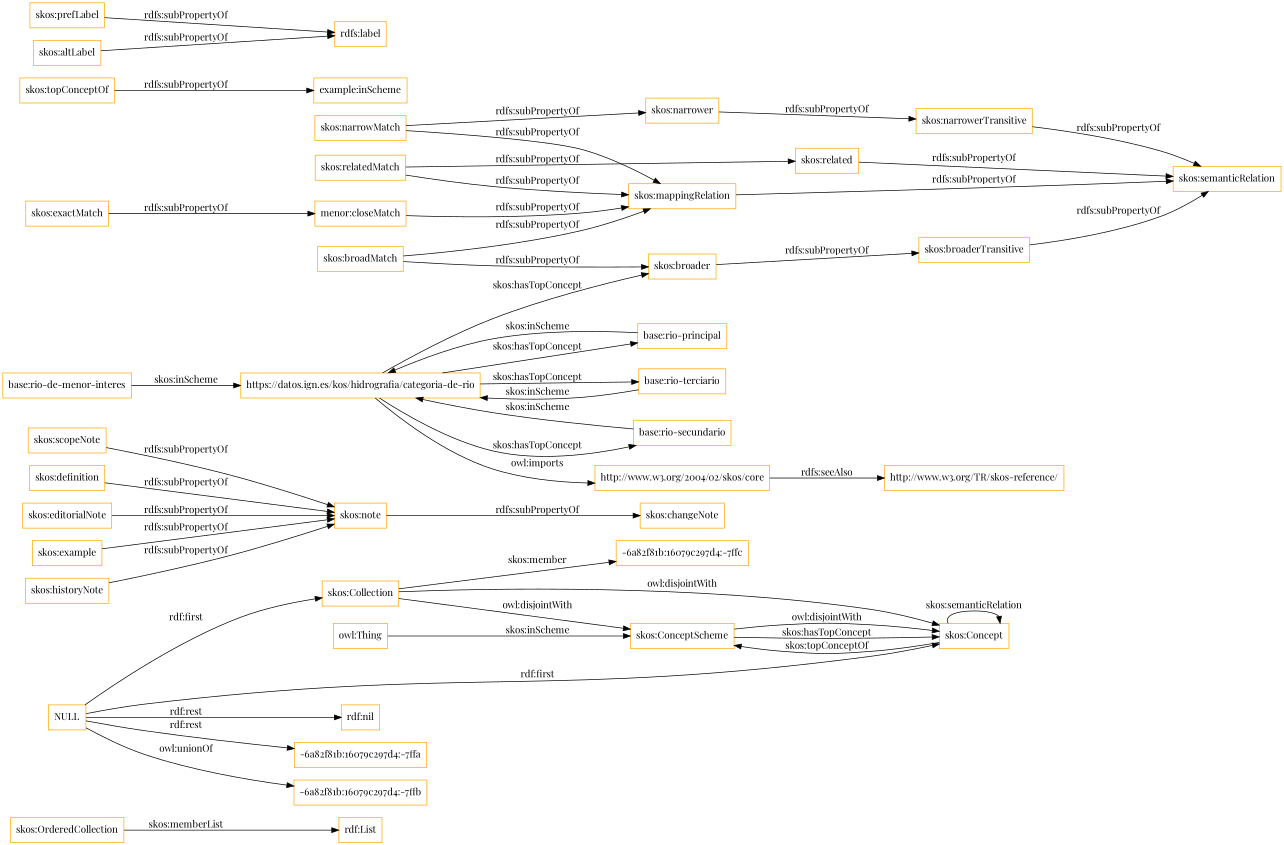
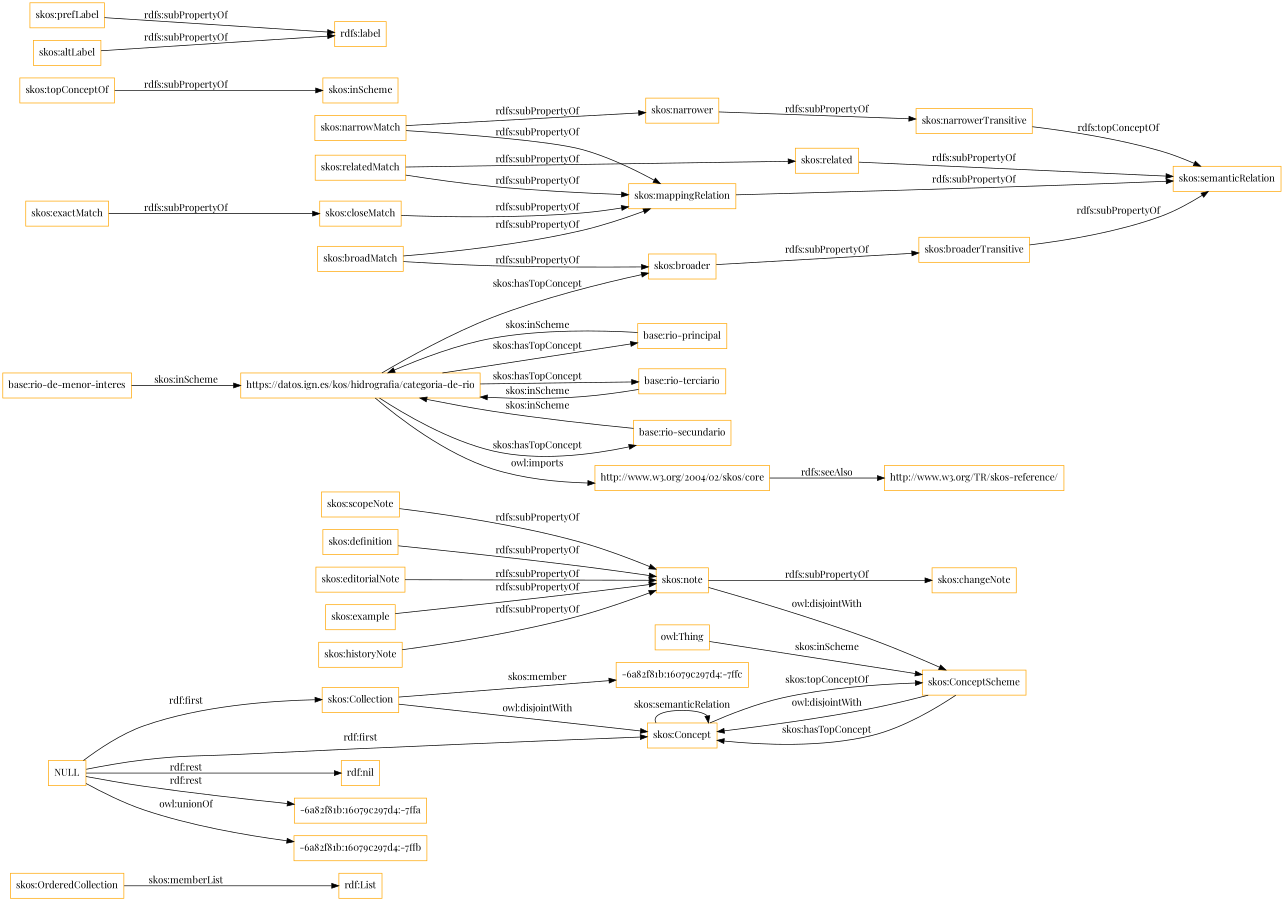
(360, 90) -> (360, 90)
(1119, 128) -> (1119, 128)
(360, 214) -> (360, 214)
(511, 613) -> (825, 623)
